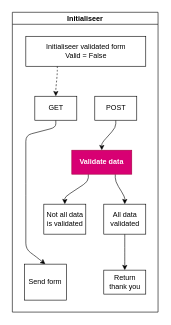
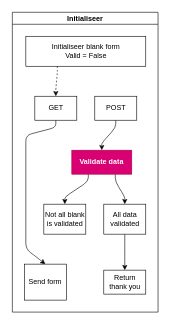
(86, 51) -> (86, 51)
(65, 219) -> (65, 219)
